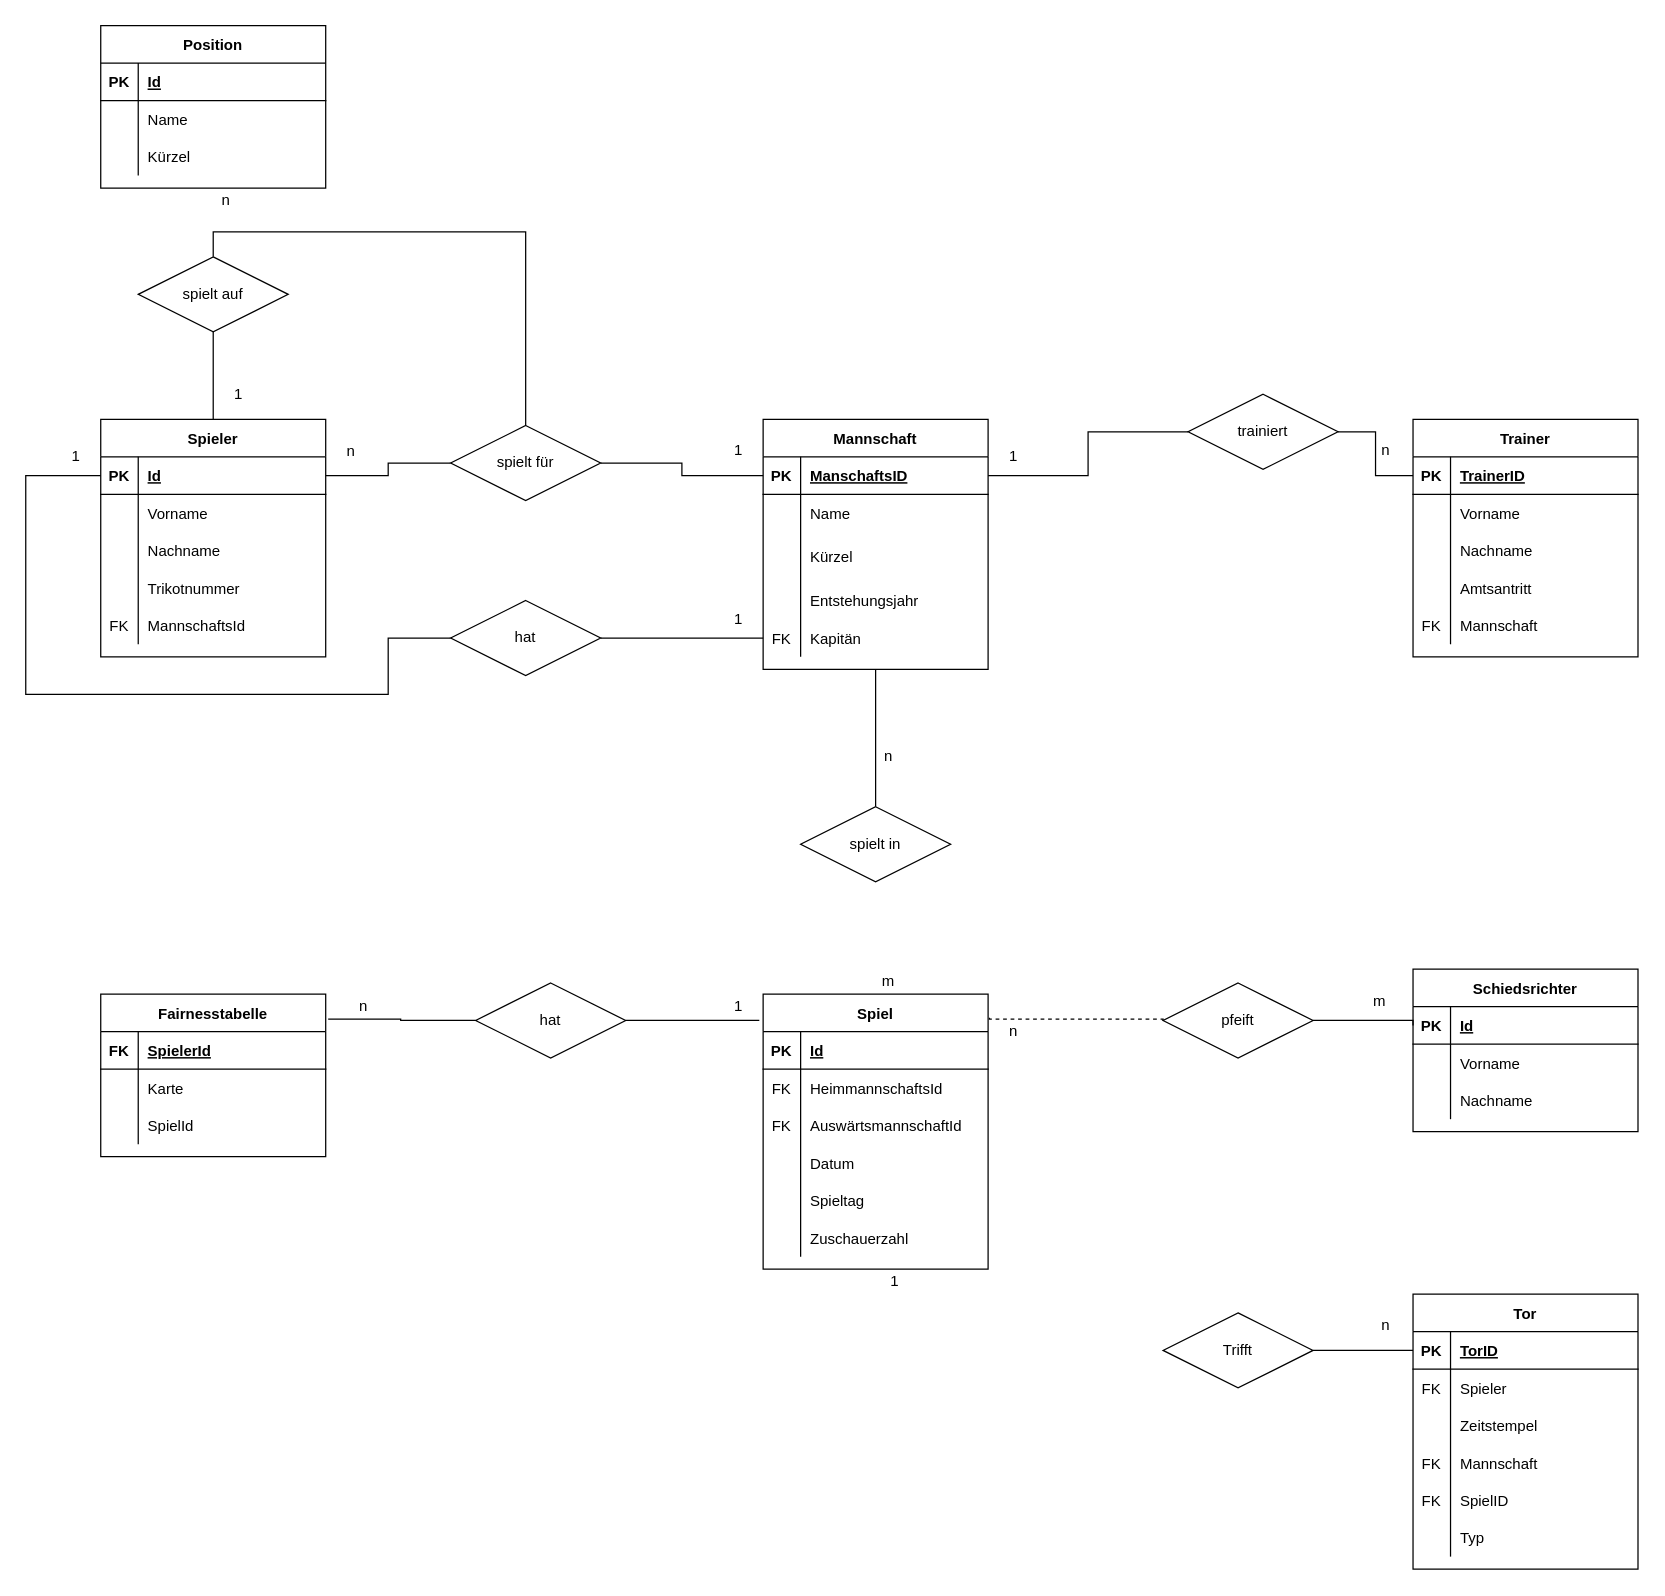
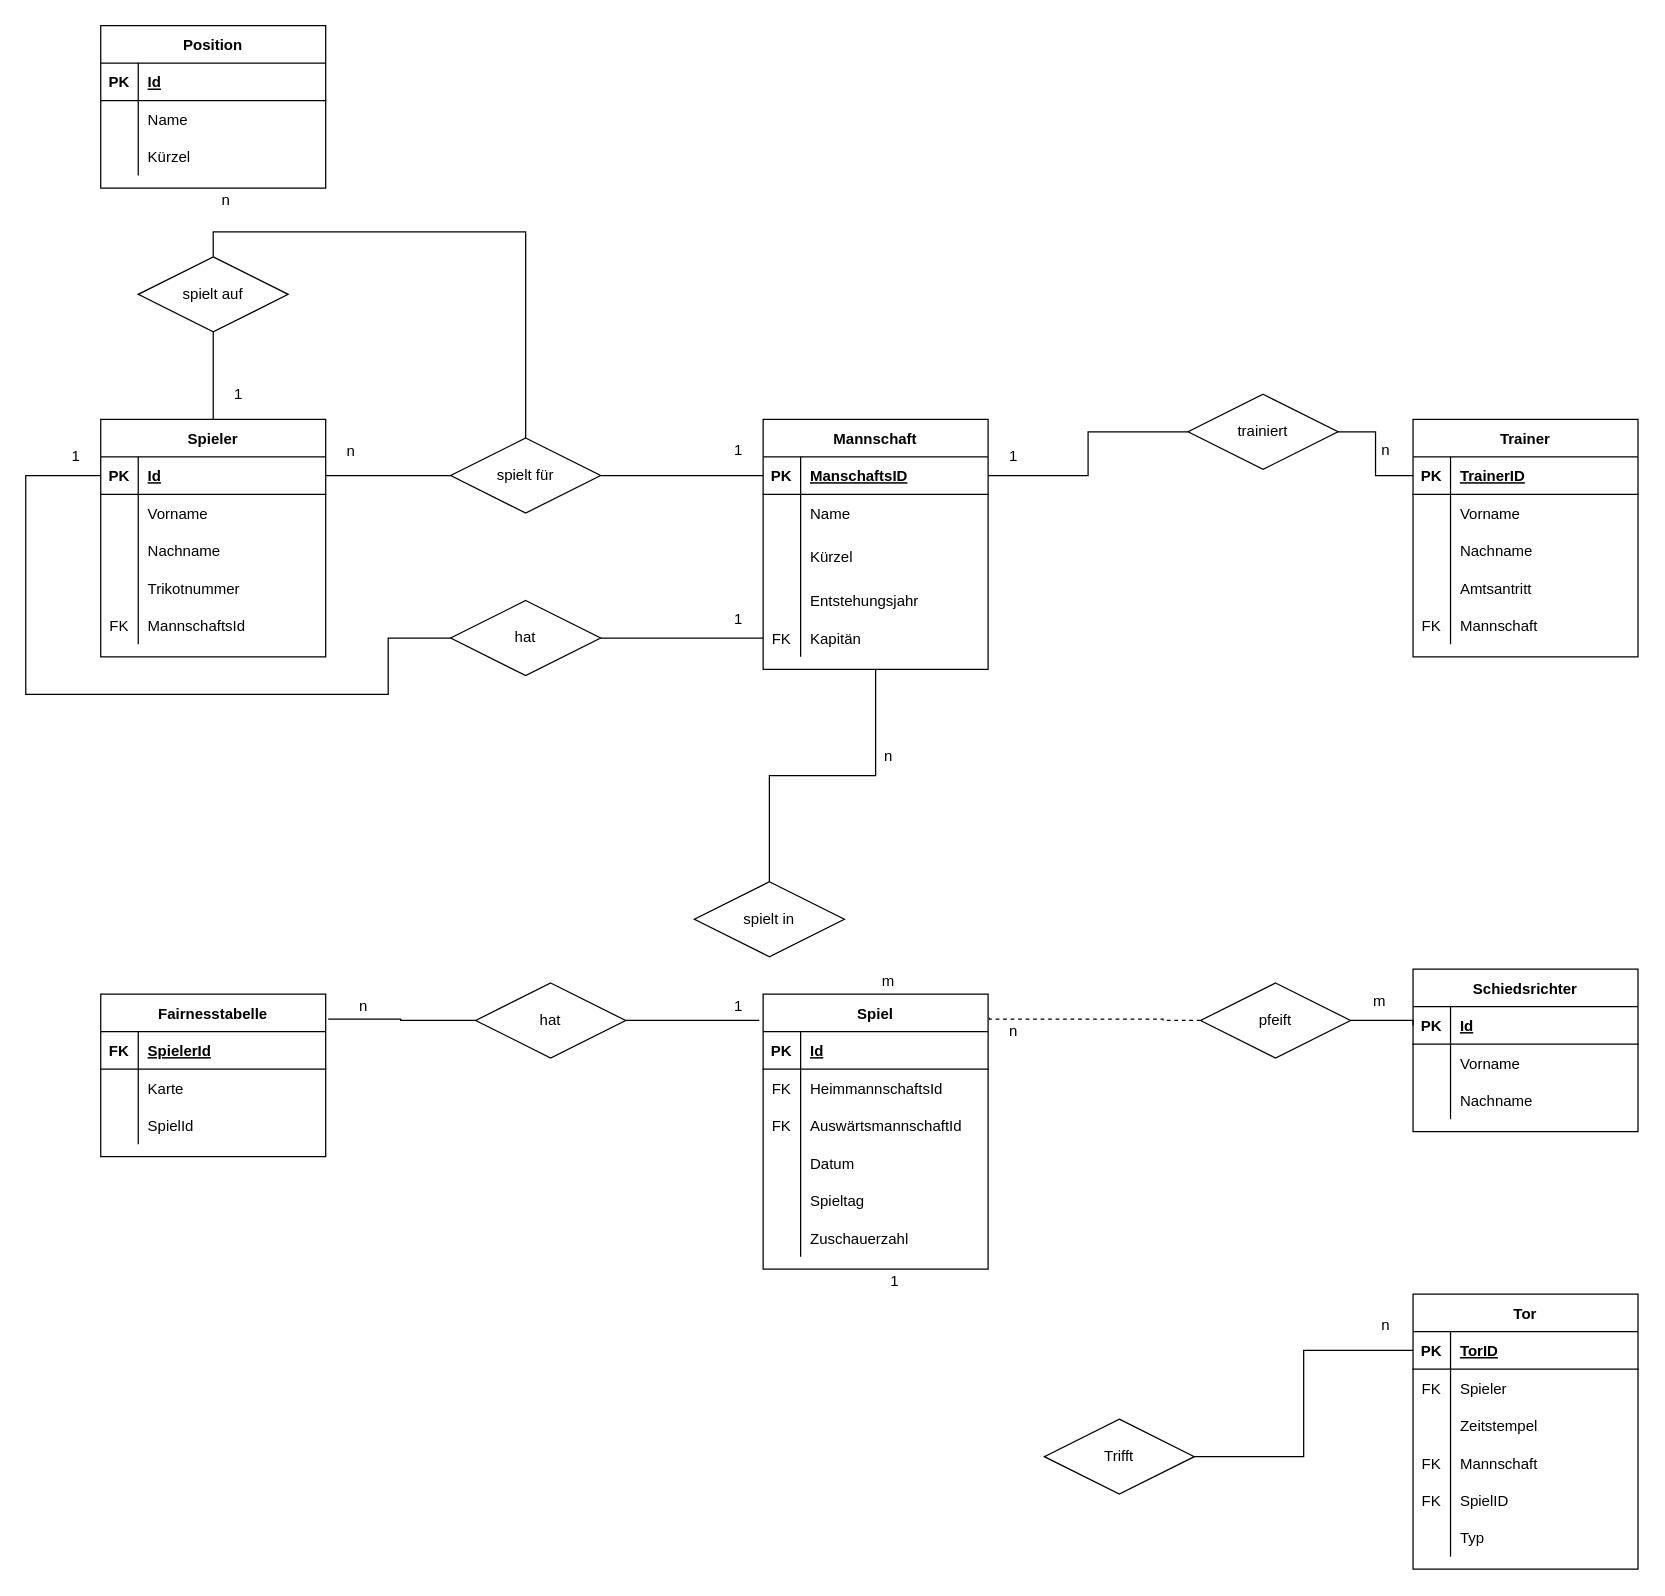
(526, 463) -> (526, 476)
(876, 844) -> (769, 919)
(1238, 1021) -> (1276, 1021)
(1238, 1351) -> (1119, 1457)
